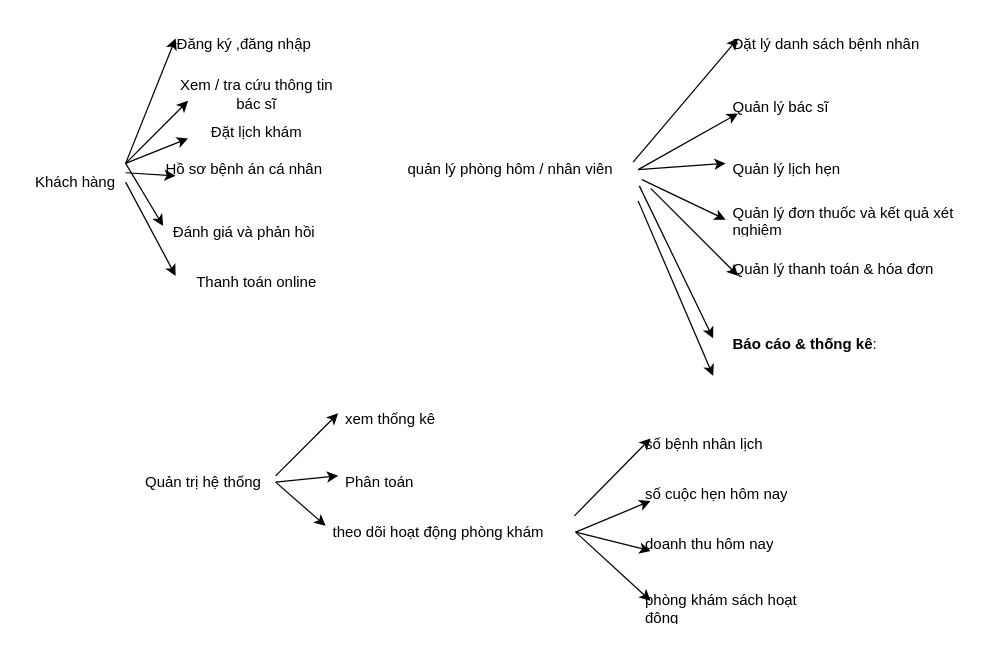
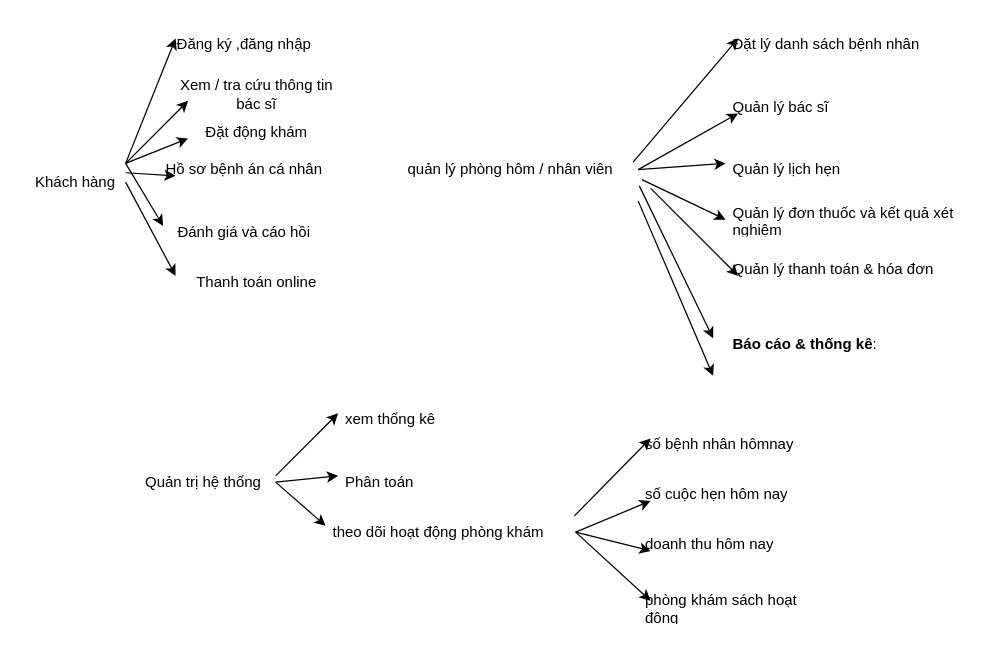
(257, 132) -> (257, 132)
(244, 232) -> (244, 232)
(709, 444) -> (720, 444)
